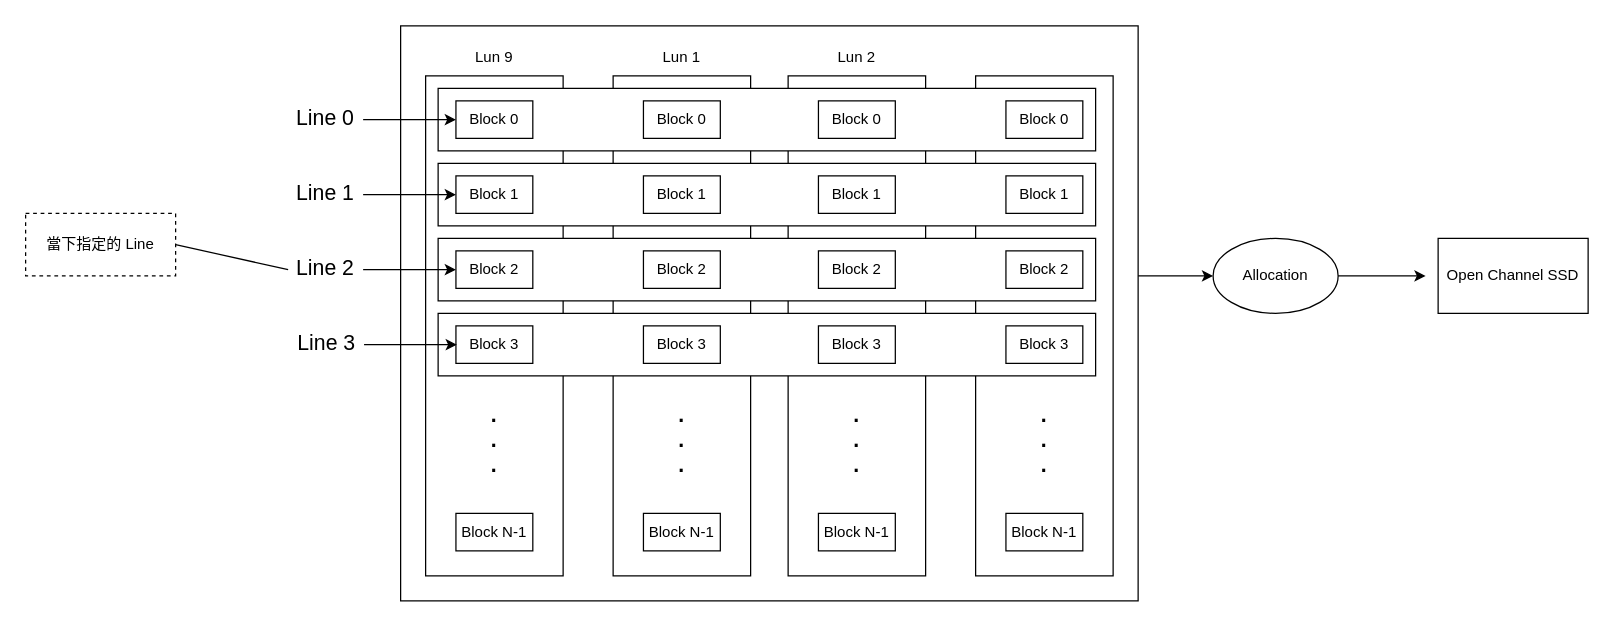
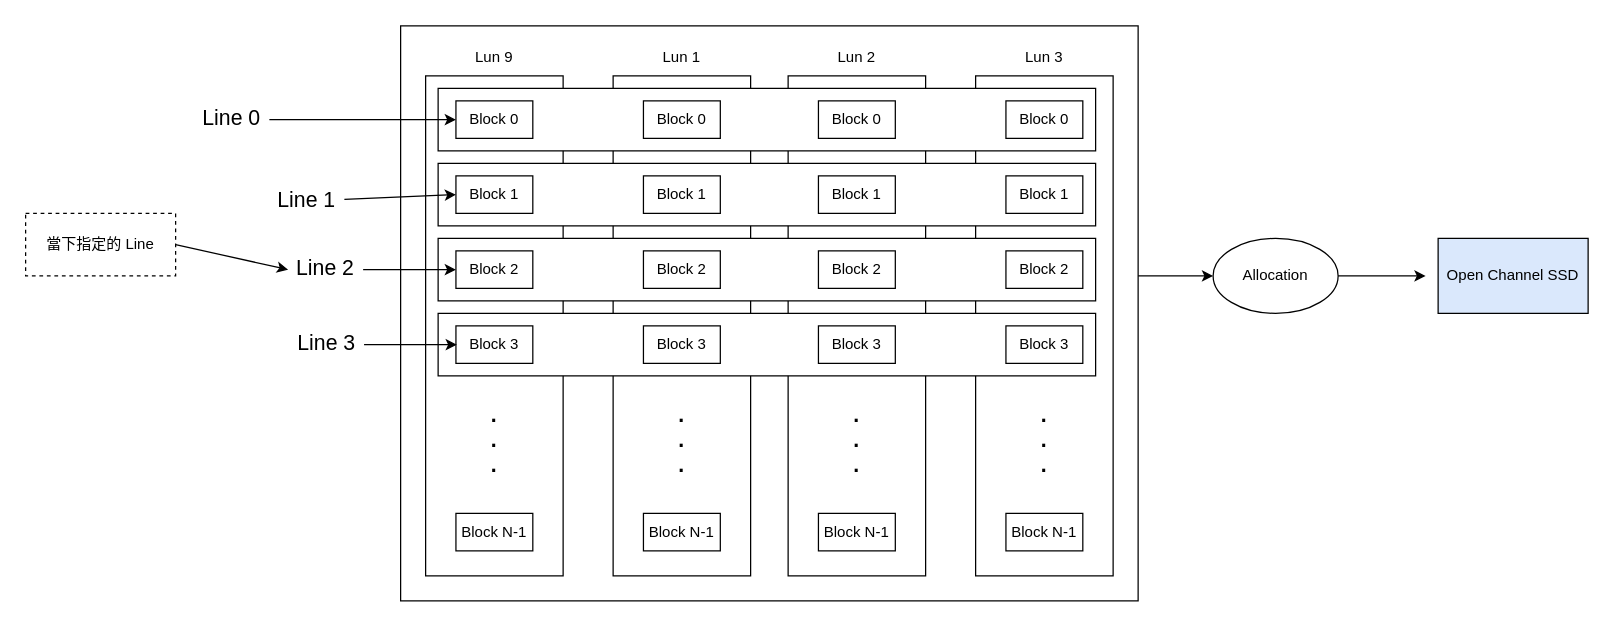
none -> (1044, 57)
(326, 119) -> (232, 119)
(326, 194) -> (307, 201)
(281, 268) -> (278, 267)
(1513, 276) -> (1513, 276)
